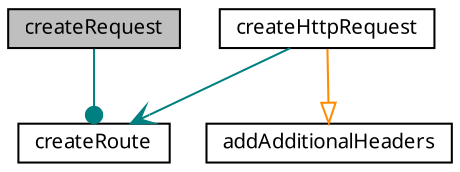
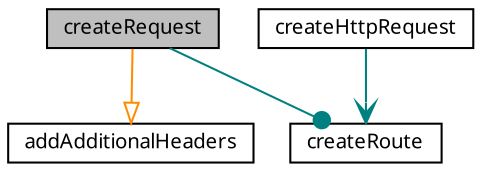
(328, 76) -> (132, 76)
